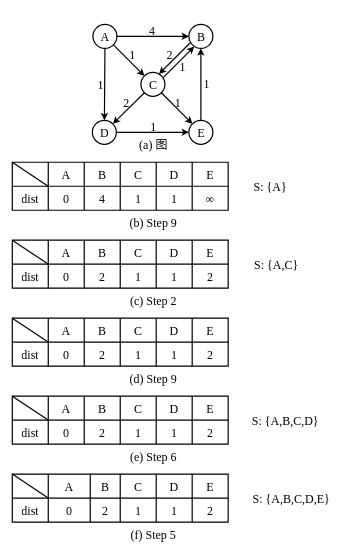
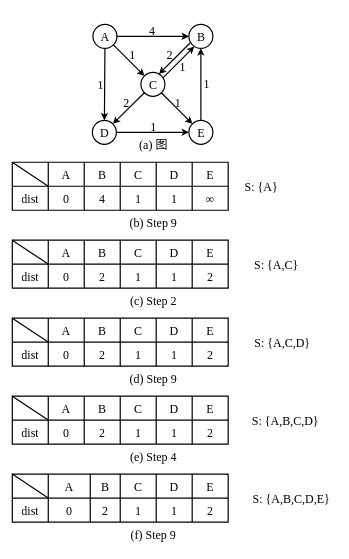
(270, 186) -> (261, 186)
none -> (282, 342)
(154, 456) -> (154, 456)
(154, 534) -> (154, 534)
